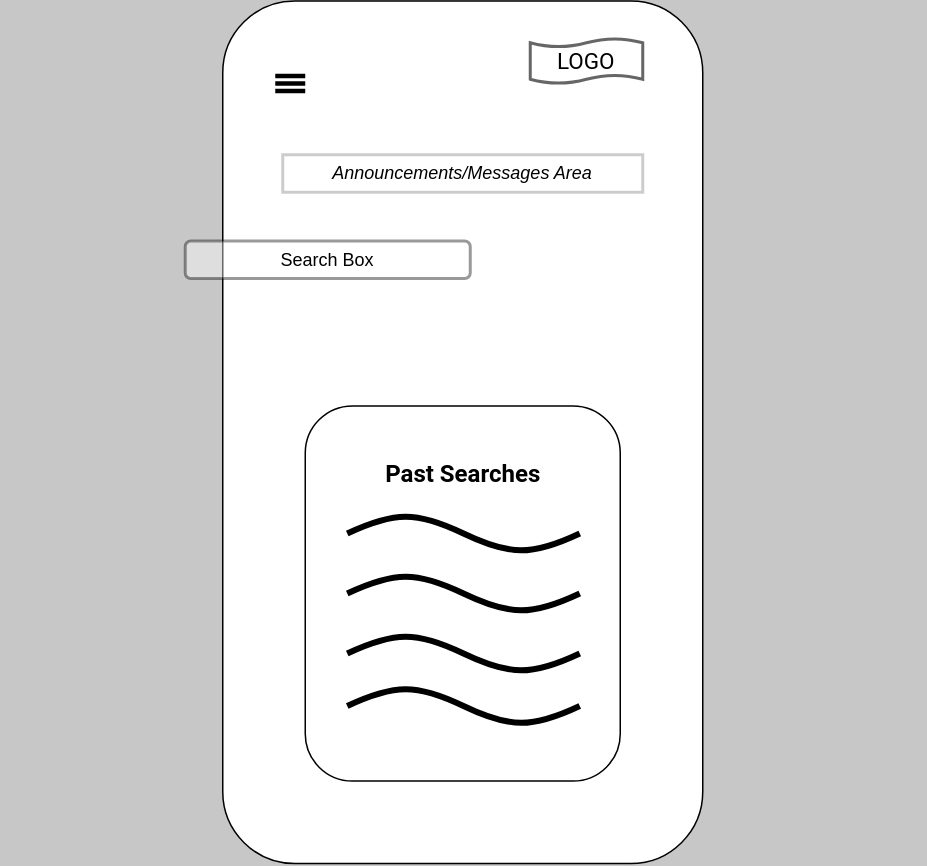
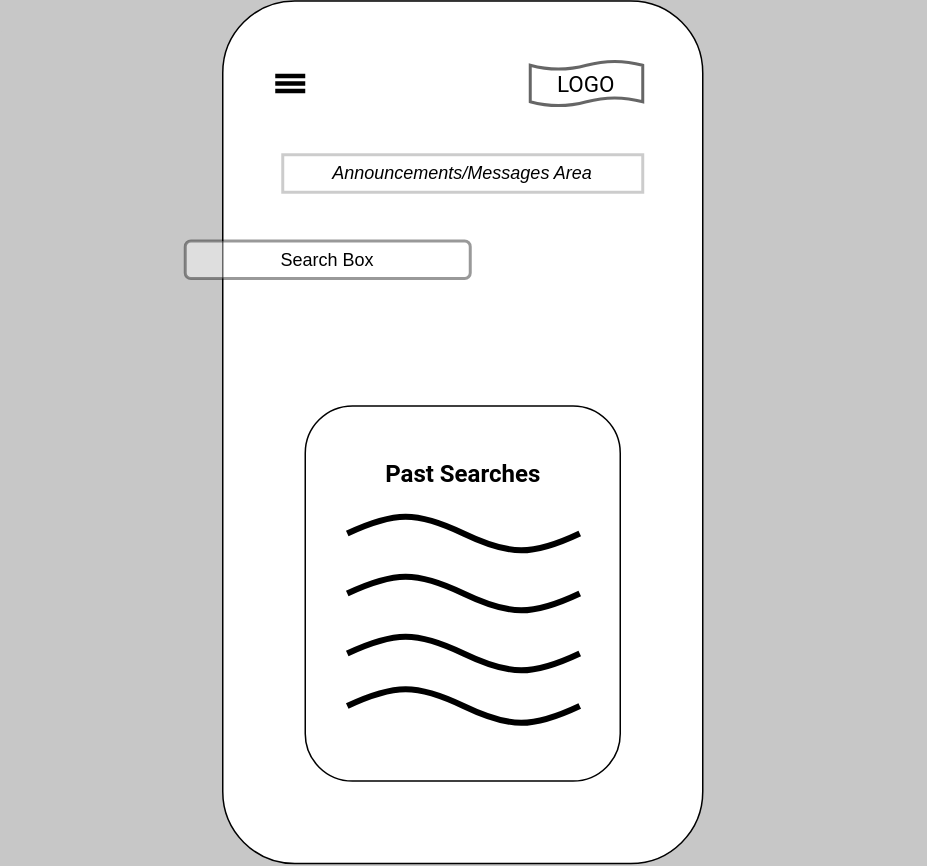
(587, 61) -> (587, 83)
